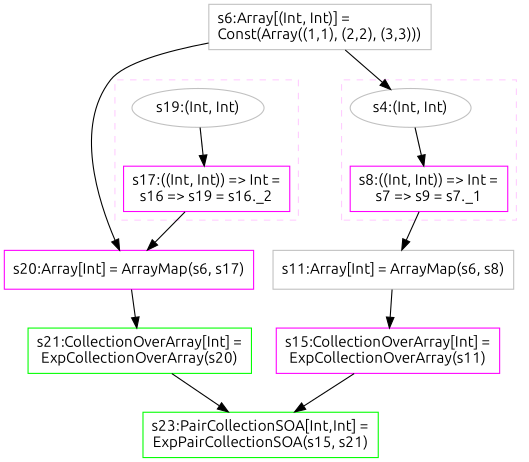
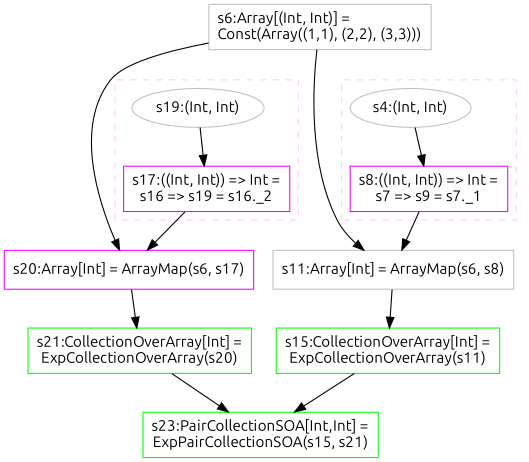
(364, 66) -> (317, 151)
(388, 351) -> (388, 351)
